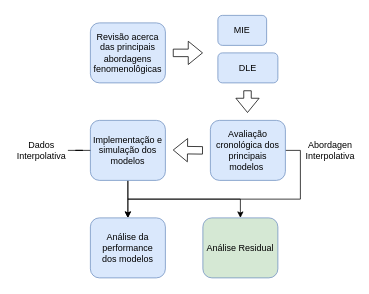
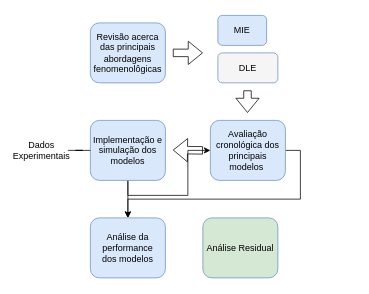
(248, 68) -> (248, 68)
(42, 150) -> (42, 150)
(330, 150) -> none
(240, 207) -> (160, 195)
